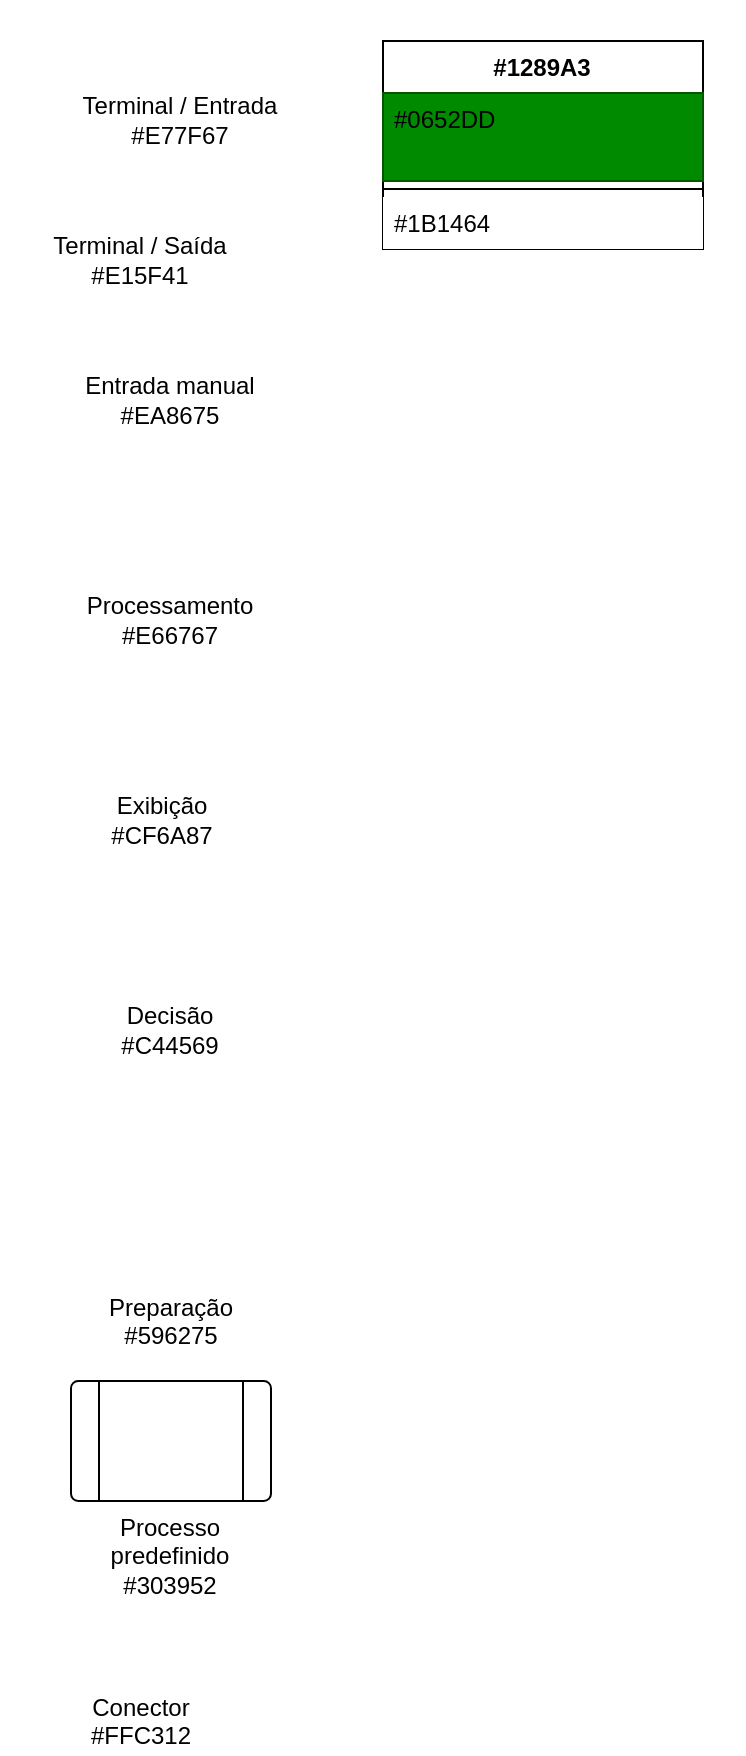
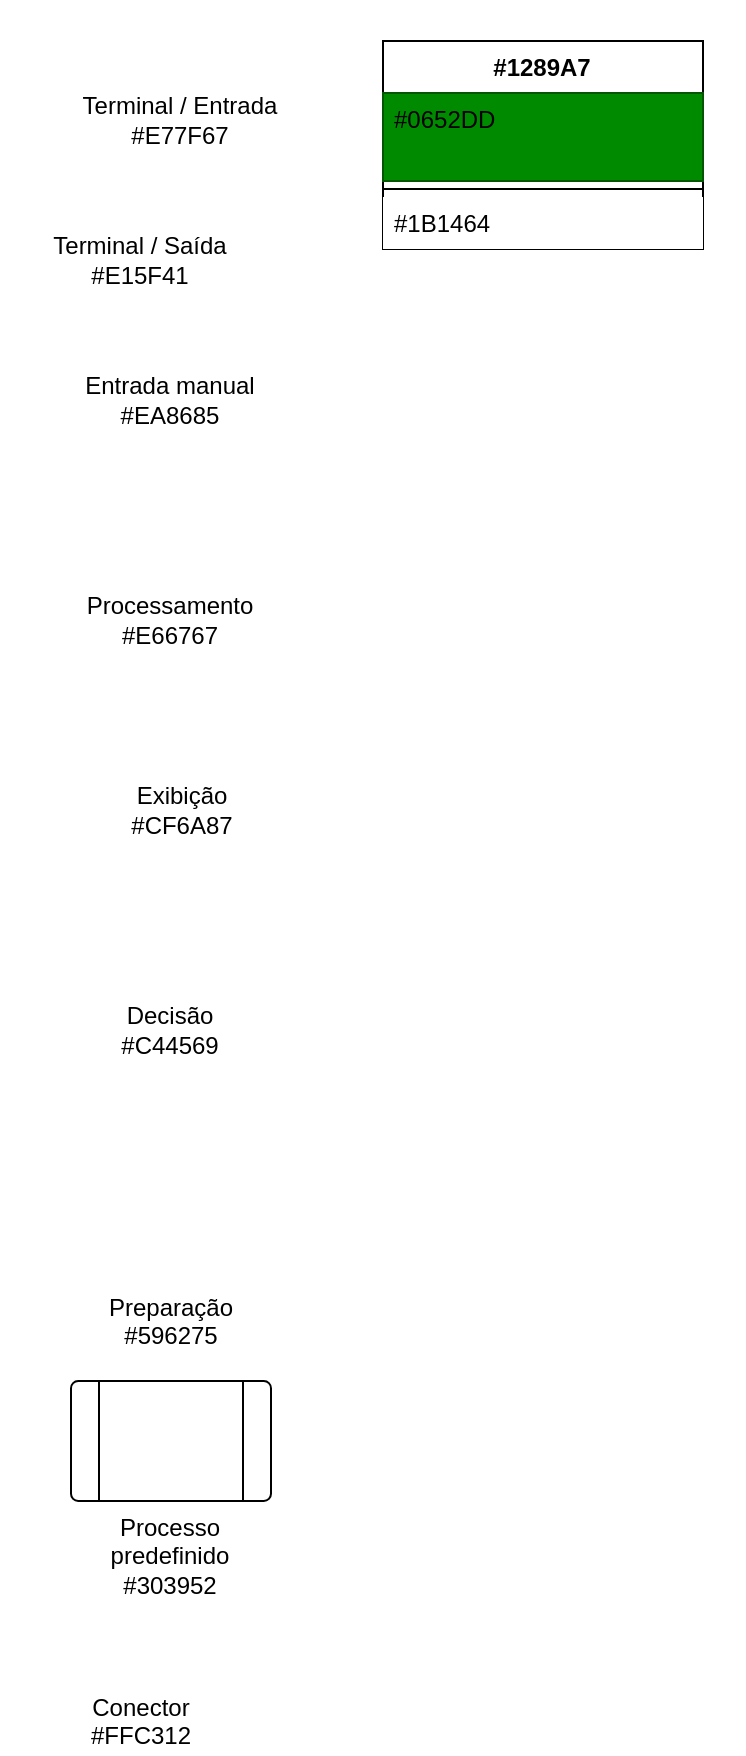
(543, 69) -> (543, 69)
(171, 401) -> (171, 401)
(163, 821) -> (183, 811)
